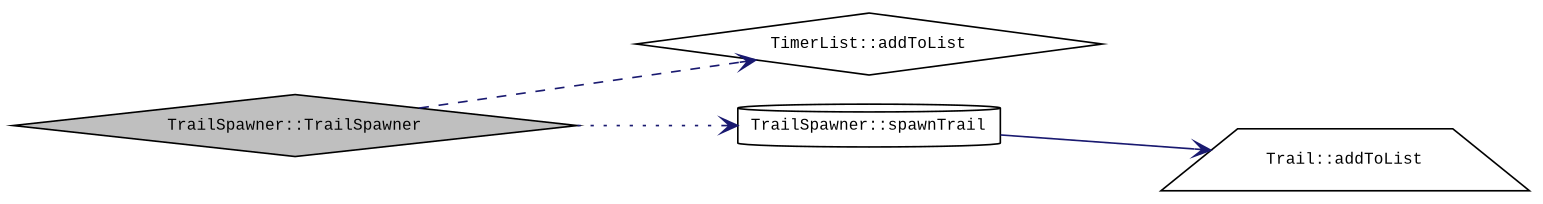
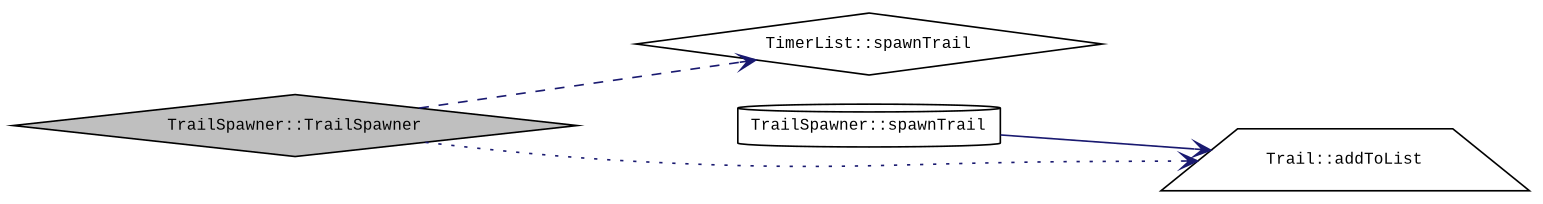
(869, 44) -> (869, 44)
(649, 126) -> (803, 166)
